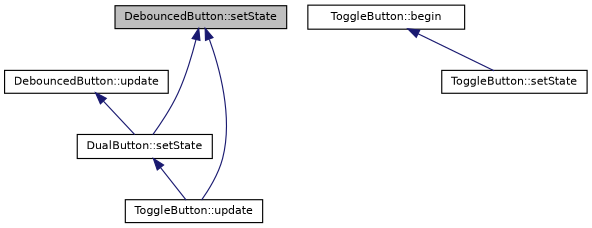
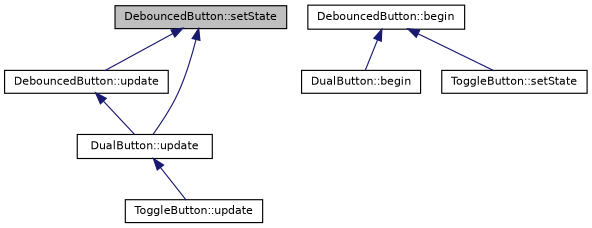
(386, 17) -> (386, 17)
none -> (361, 82)
(226, 121) -> (139, 52)
(145, 146) -> (145, 146)
